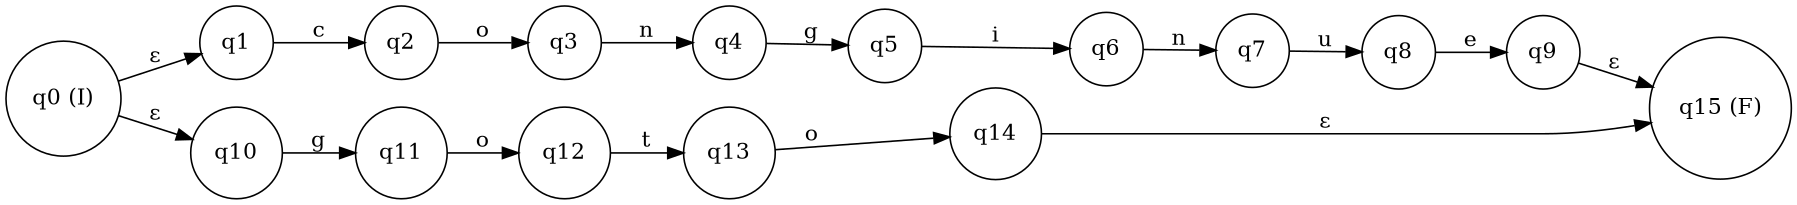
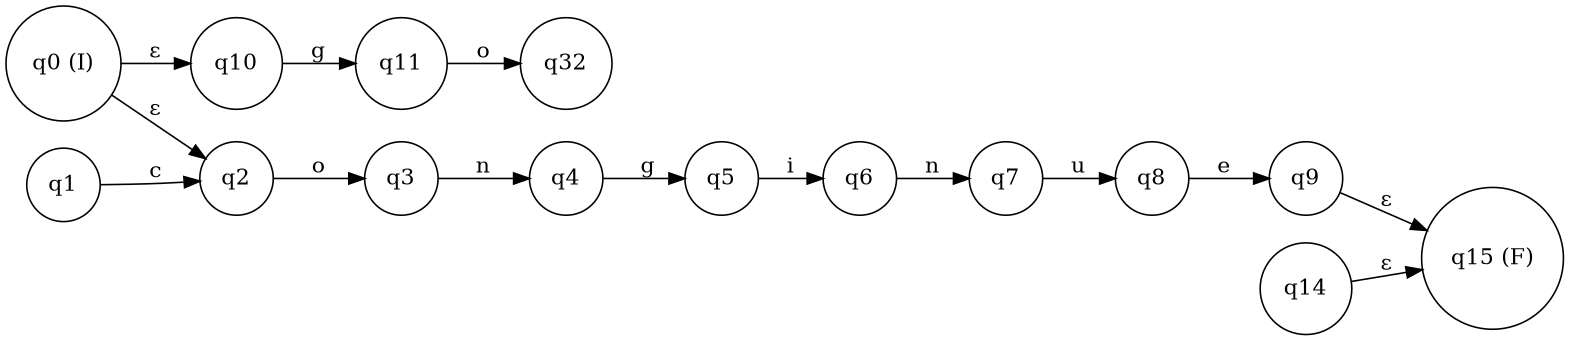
(152, 70) -> (152, 122)
(565, 153) -> (566, 63)
(729, 153) -> none
